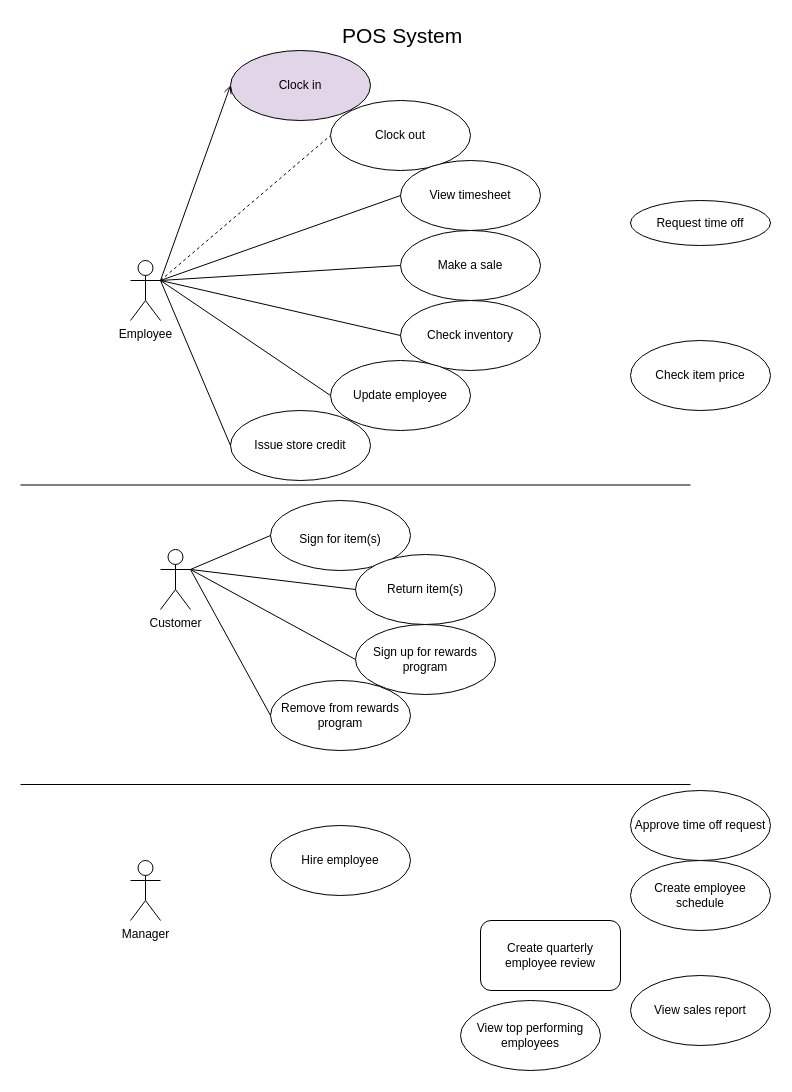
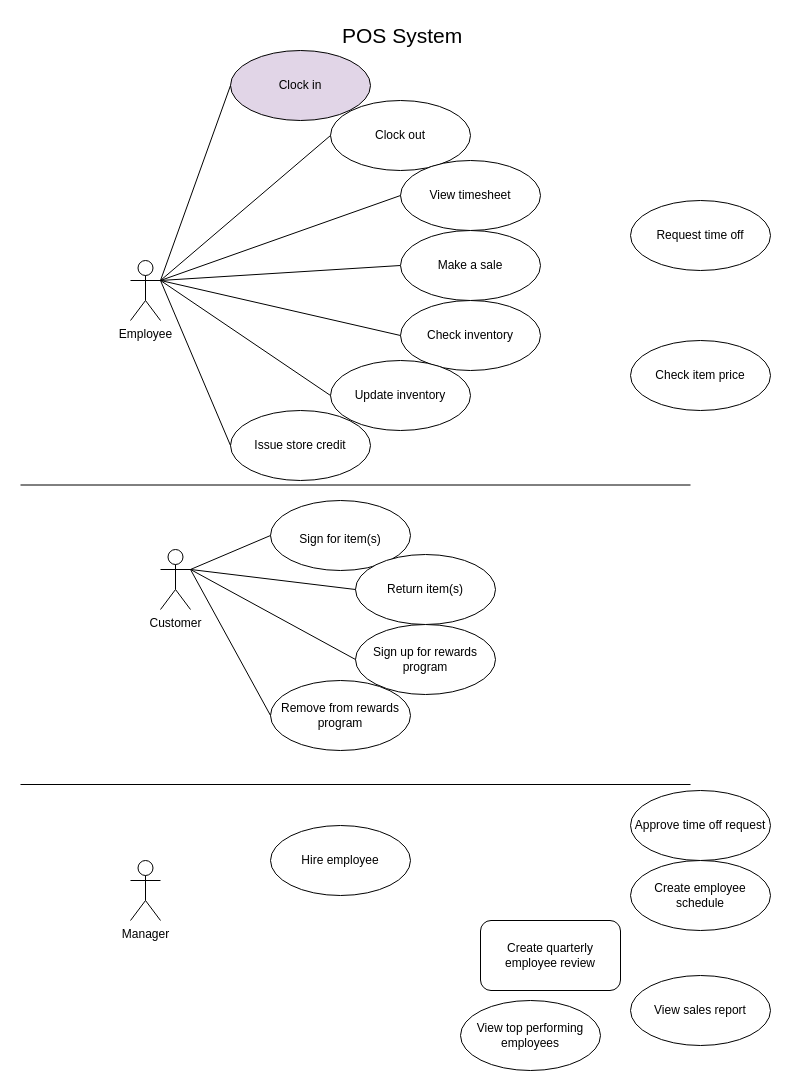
(229, 90) -> (229, 89)
(247, 206) -> (247, 206)
(701, 223) -> (701, 236)
(401, 396) -> (401, 396)
